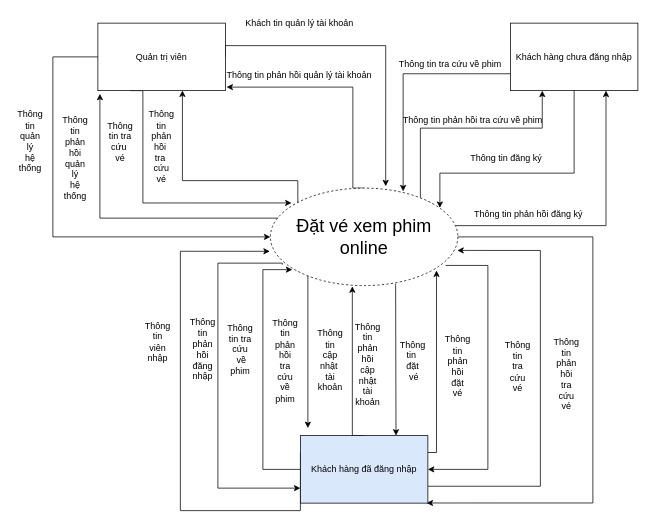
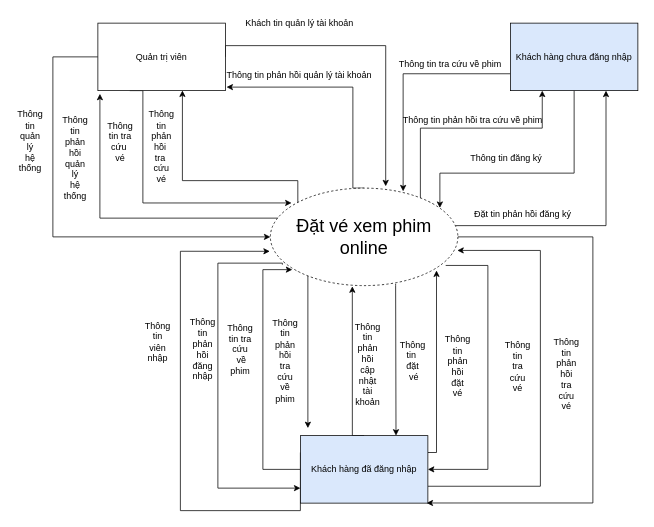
(574, 57) -> (574, 57)
(532, 214) -> (527, 214)
(330, 360) -> none
